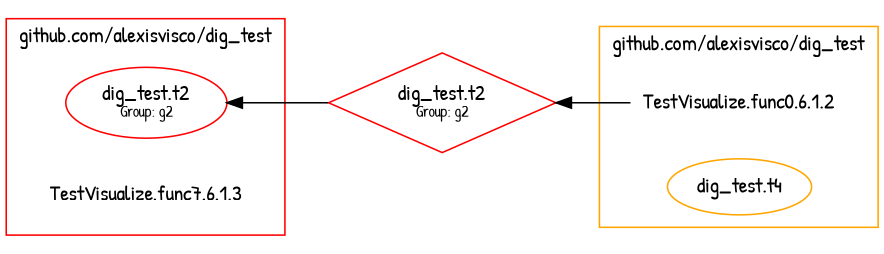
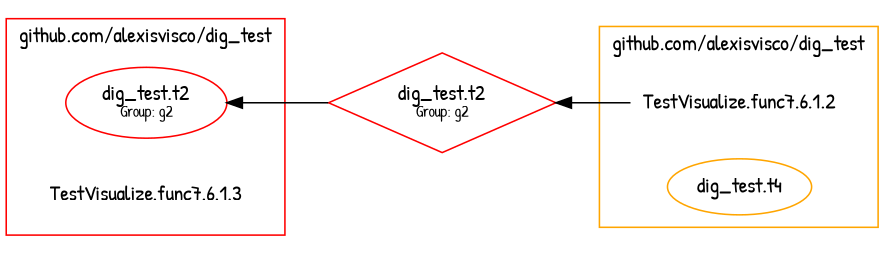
(740, 103) -> (740, 103)
